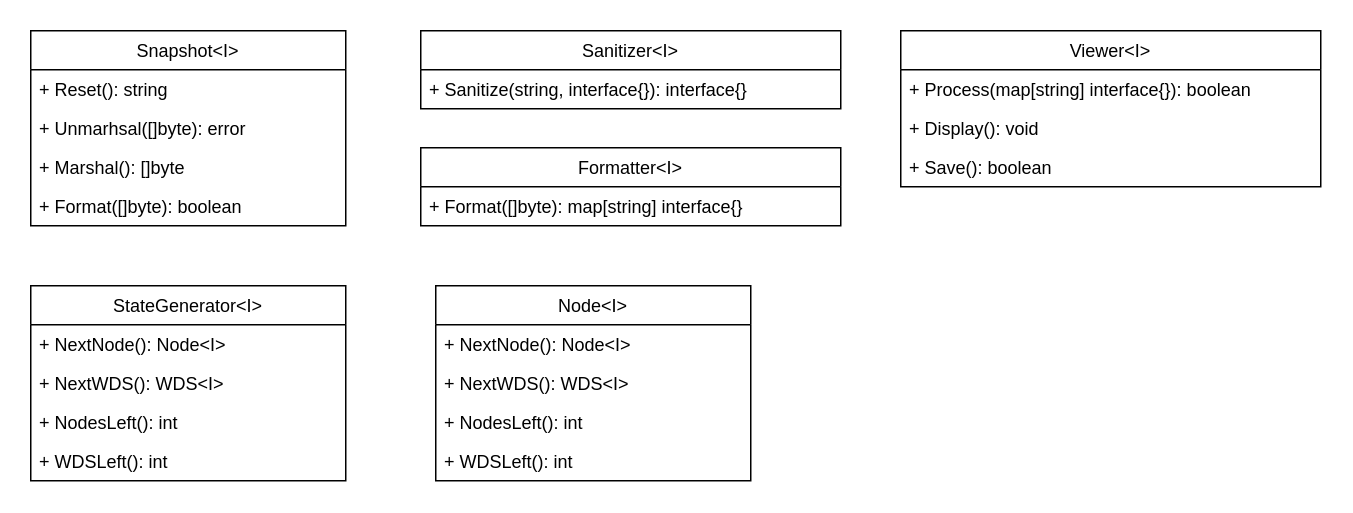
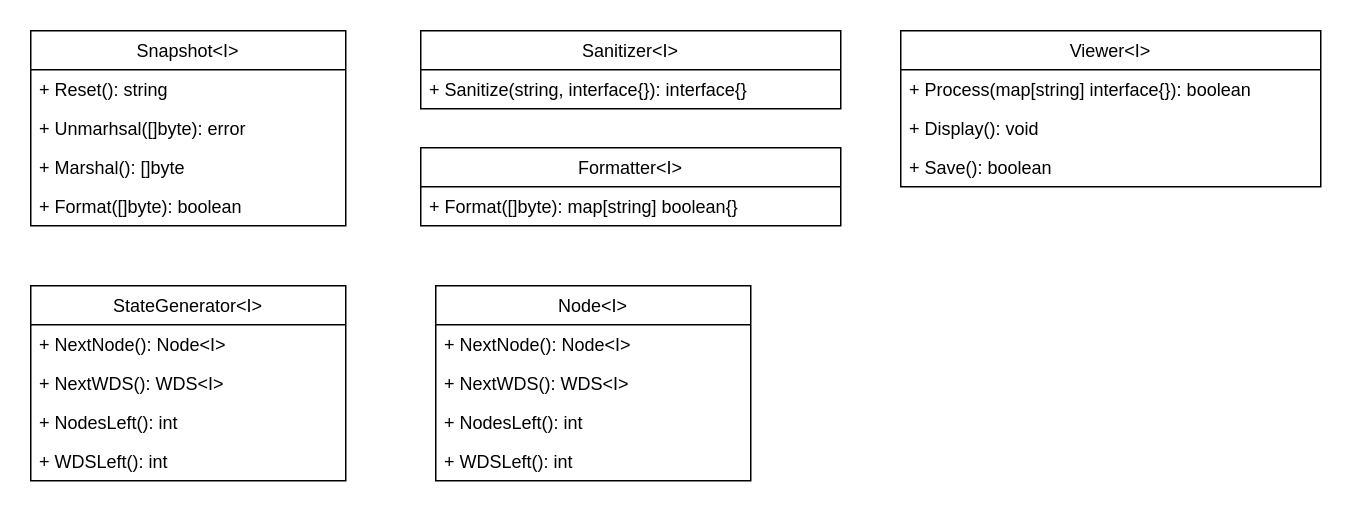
(622, 207) -> (612, 207)
